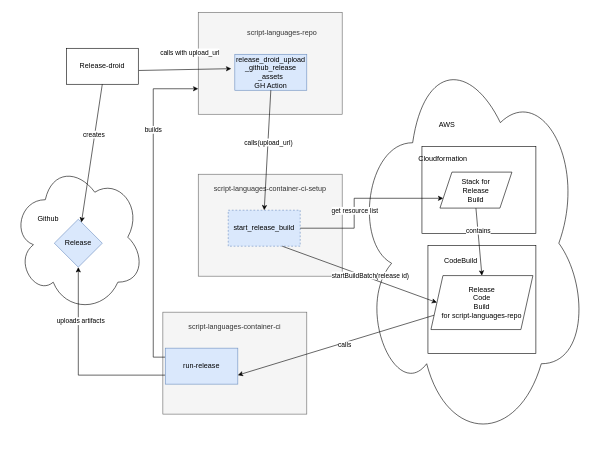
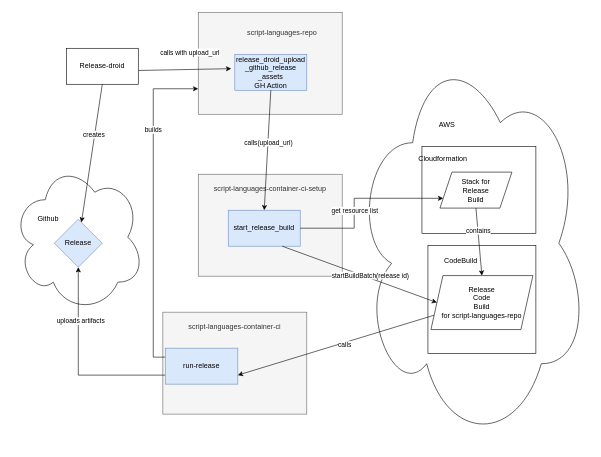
(264, 228) -> (264, 228)
